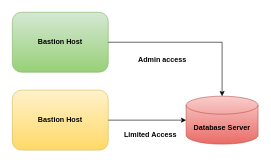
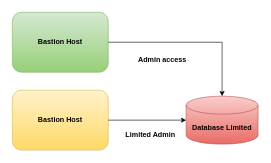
(222, 128) -> (222, 128)
(151, 135) -> (151, 135)
